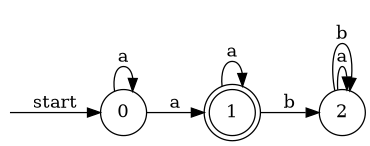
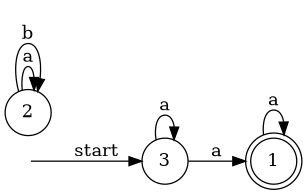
(124, 113) -> (165, 161)
(283, 113) -> none
